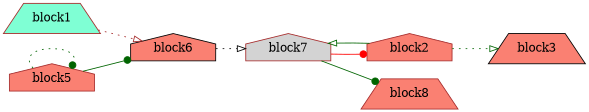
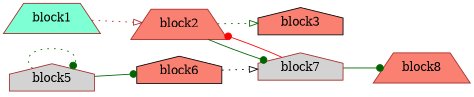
(116, 34) -> (113, 21)
(353, 43) -> (234, 50)
(410, 49) -> (179, 24)
(537, 49) -> (301, 23)
(52, 79) -> (52, 79)
